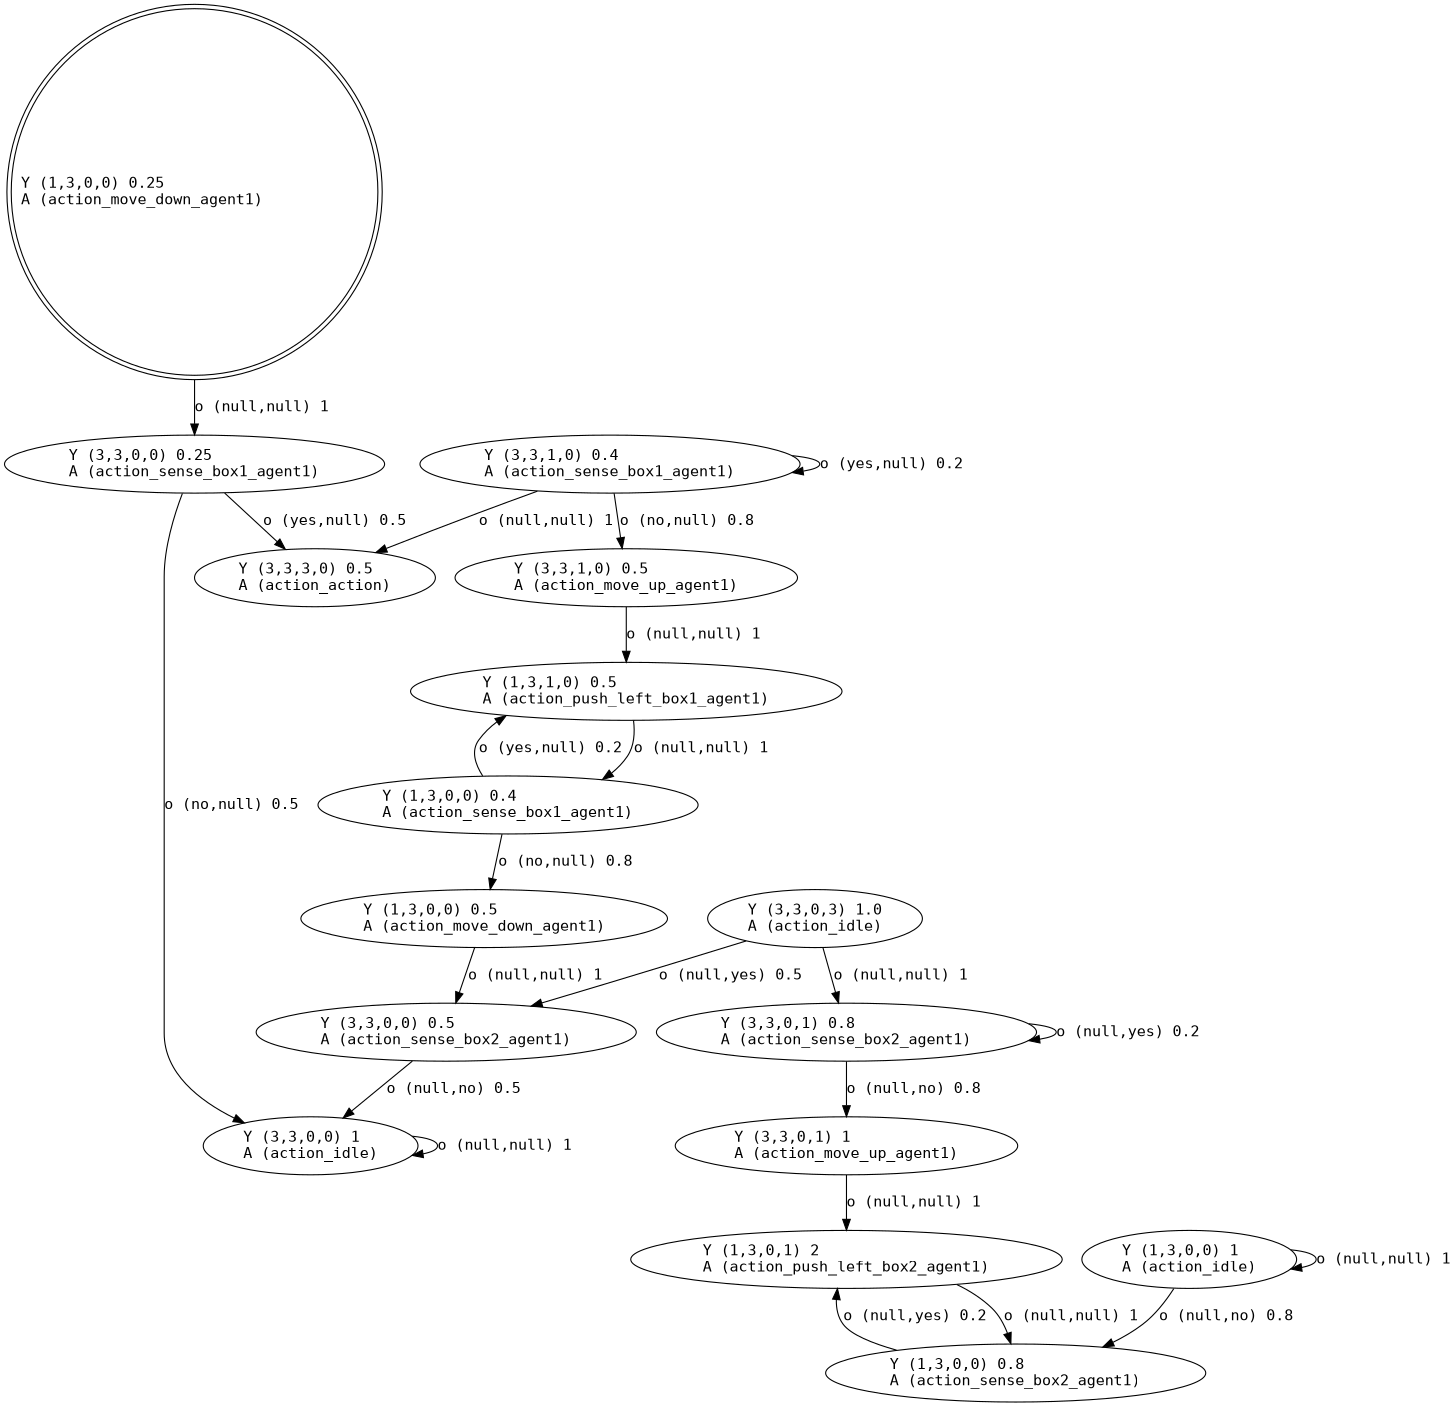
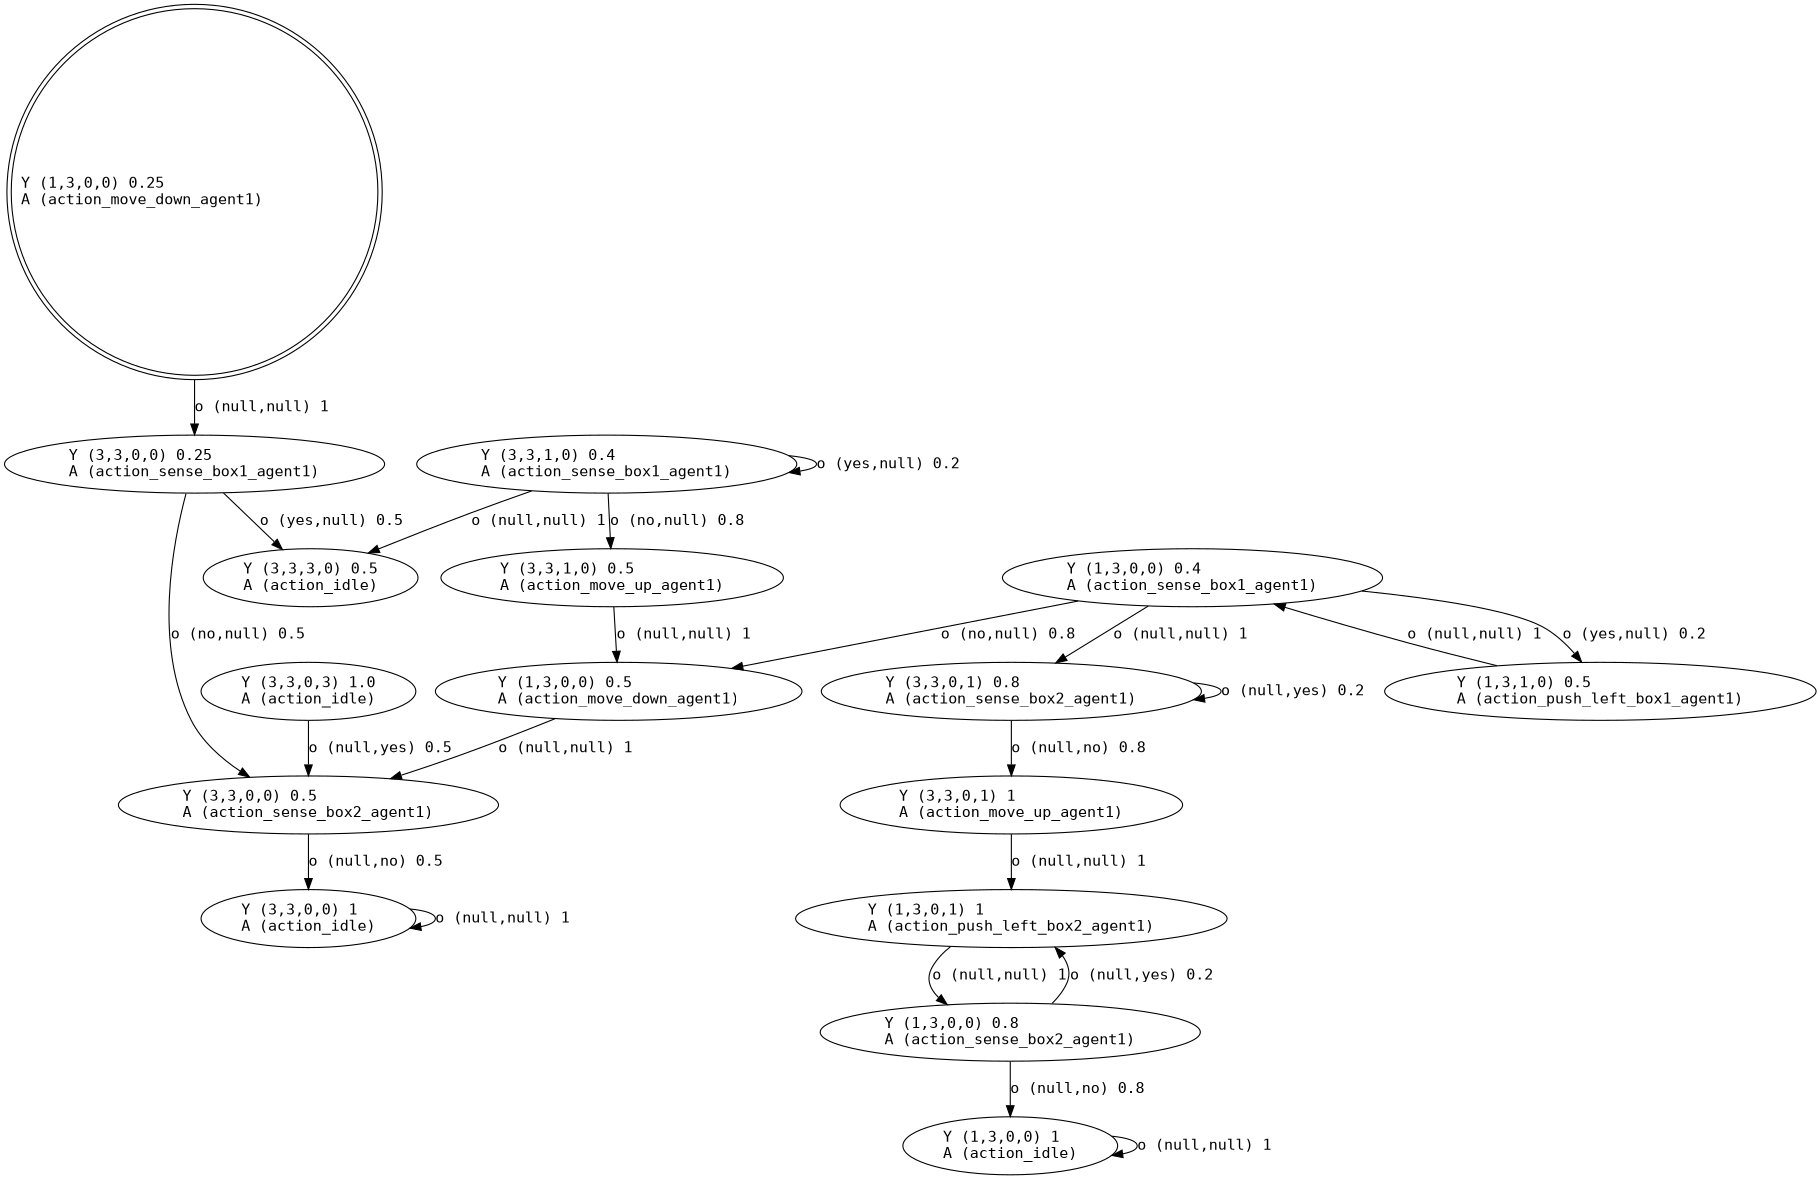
(315, 578) -> (311, 578)
(626, 629) -> (615, 629)
(164, 820) -> (171, 643)
(829, 970) -> (1107, 632)
(846, 1259) -> (1011, 919)
(1148, 1320) -> (1010, 1083)
